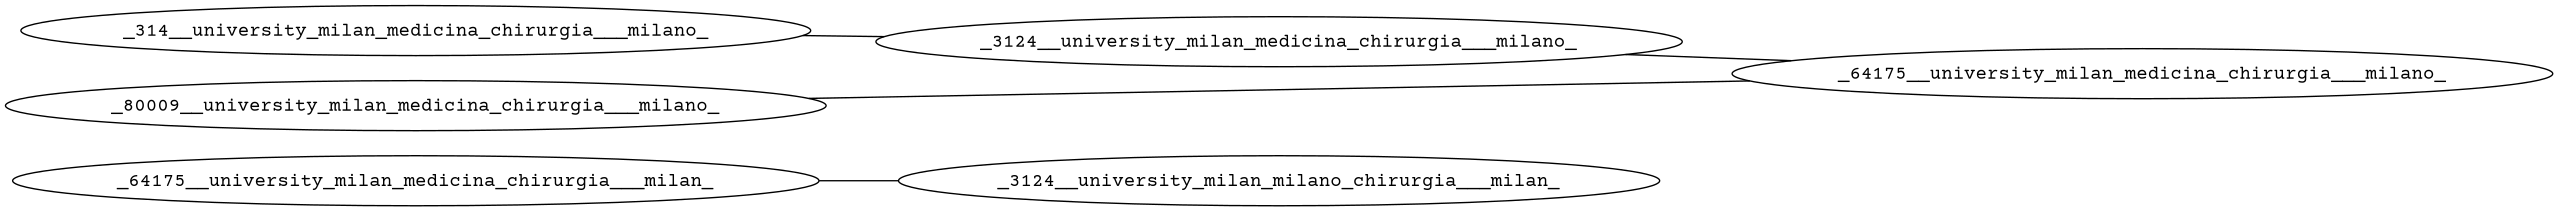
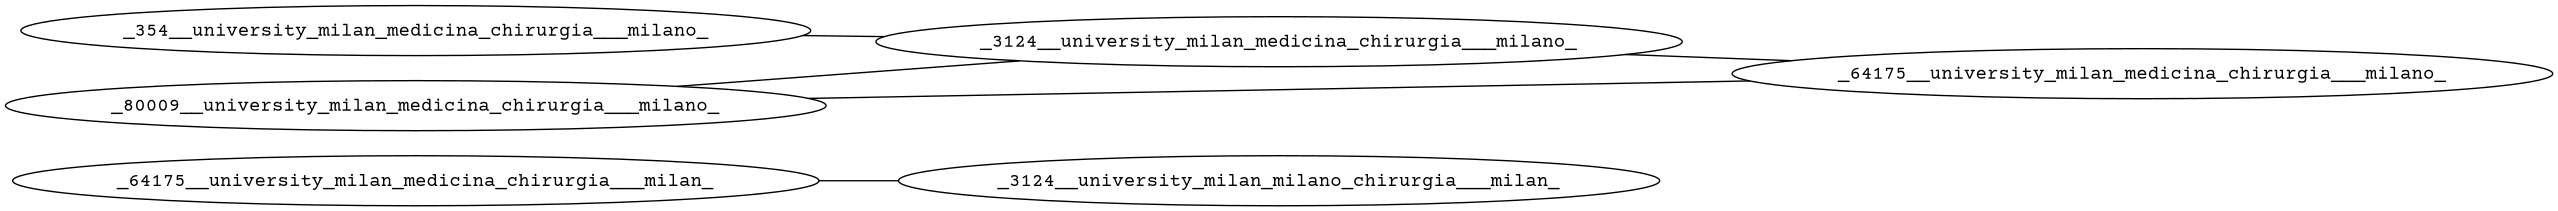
(416, 31) -> (416, 31)
none -> (848, 74)
